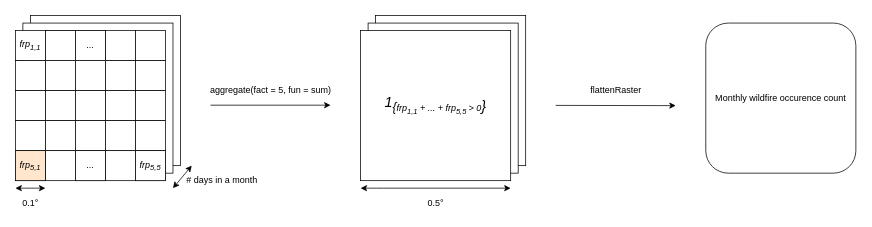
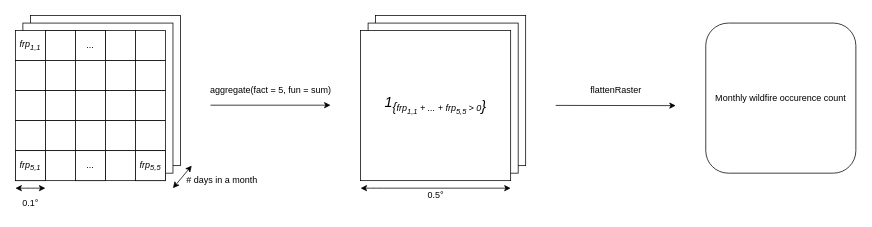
(30, 165) -> (30, 165)
(435, 203) -> (435, 195)
